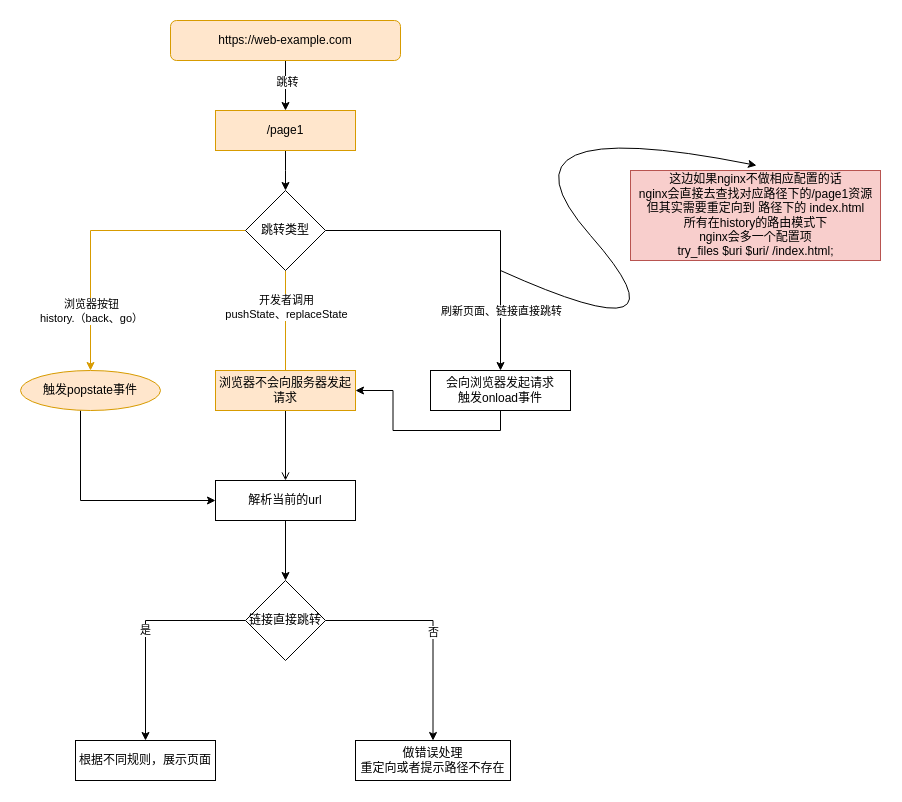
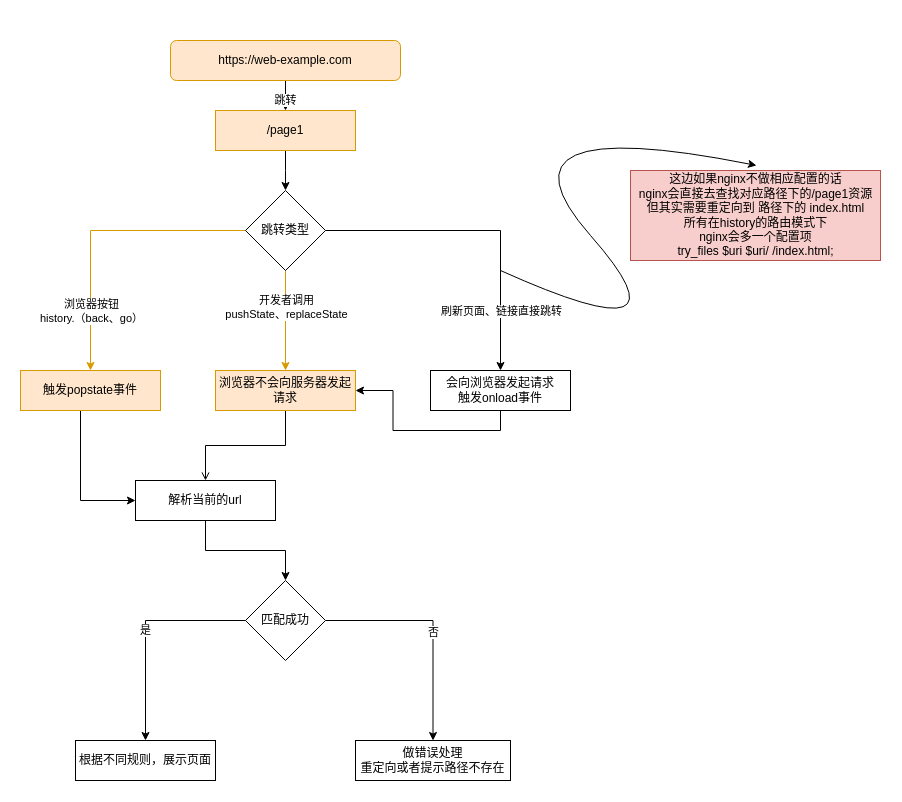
(286, 41) -> (286, 61)
(286, 364) -> (286, 362)
(91, 391) -> (91, 391)
(286, 501) -> (206, 501)
(286, 621) -> (286, 621)
